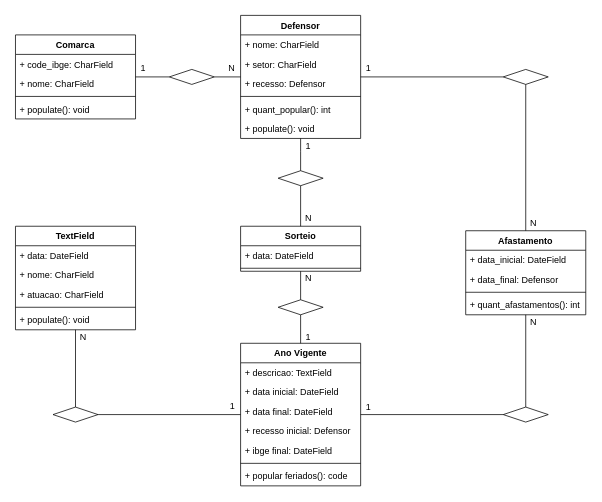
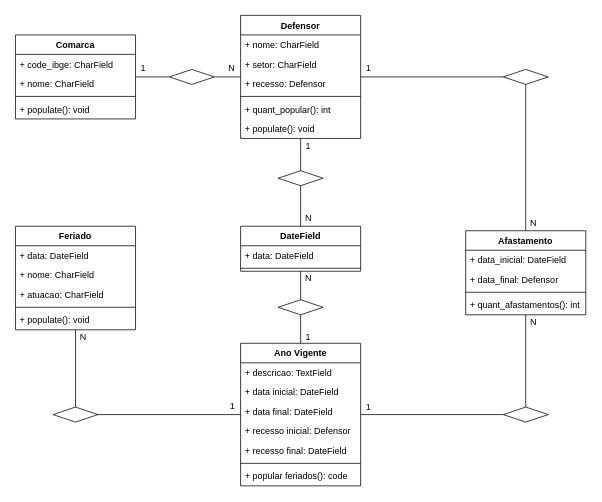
(75, 236) -> (75, 236)
(300, 236) -> (300, 236)
(292, 451) -> (301, 451)
